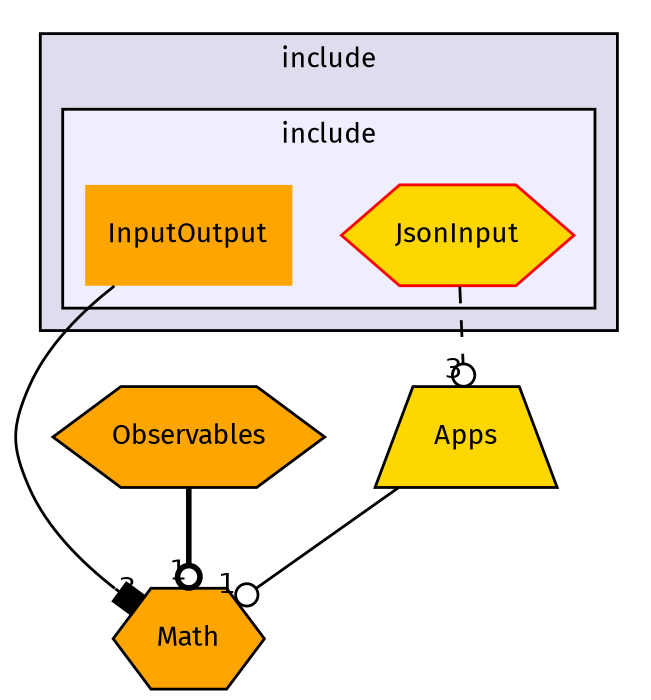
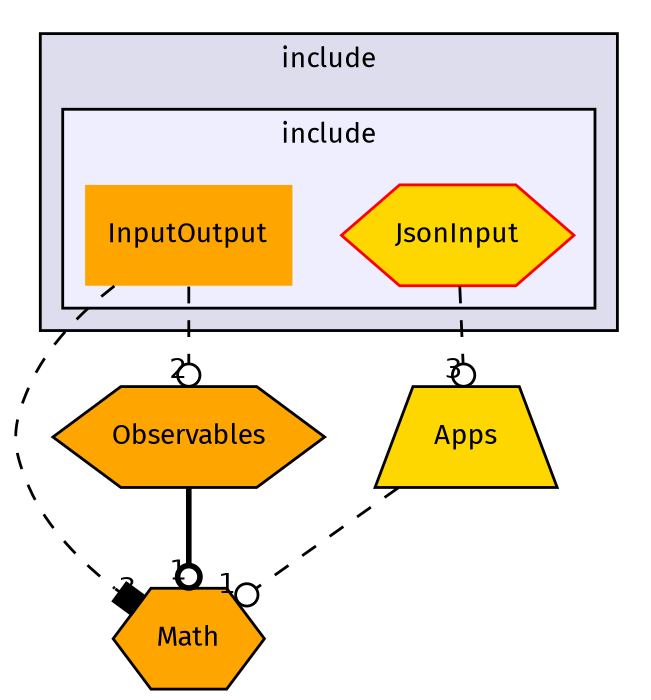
none -> (189, 325)
(16, 437) -> (16, 437)
(327, 538) -> (327, 538)
